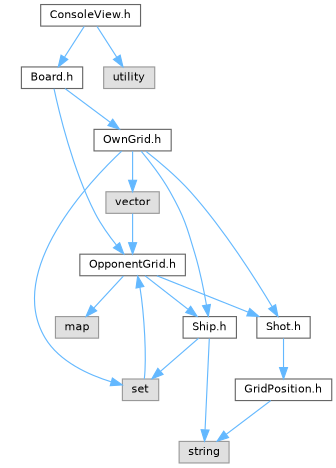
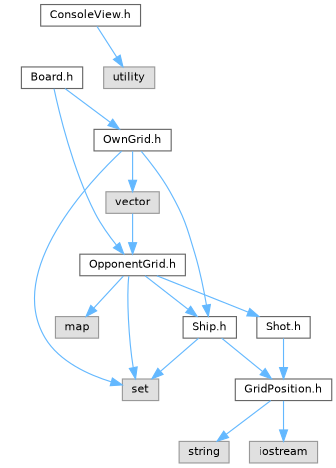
(74, 42) -> none
(216, 223) -> none
(145, 333) -> (129, 322)
(207, 384) -> (242, 355)
none -> (284, 452)
